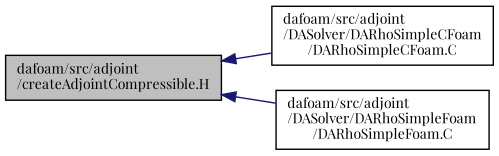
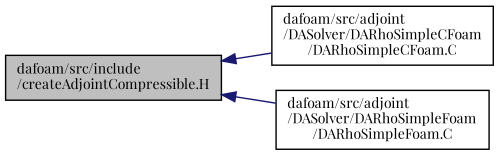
(114, 78) -> (114, 78)
